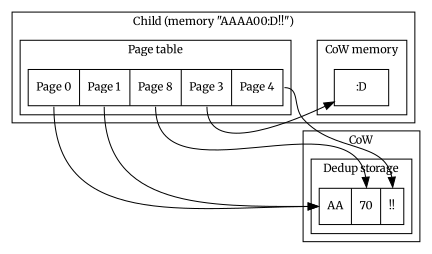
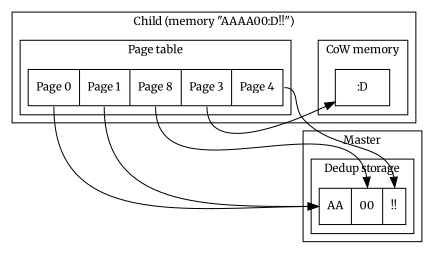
(361, 141) -> (362, 141)
(366, 206) -> (367, 206)
